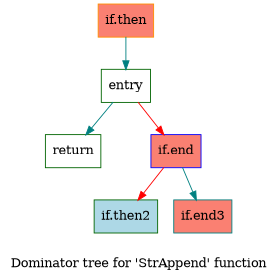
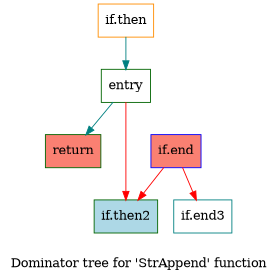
(126, 21) -> (126, 21)
(148, 115) -> (126, 147)
(73, 151) -> (73, 151)
(188, 180) -> (188, 180)
(203, 216) -> (203, 216)
